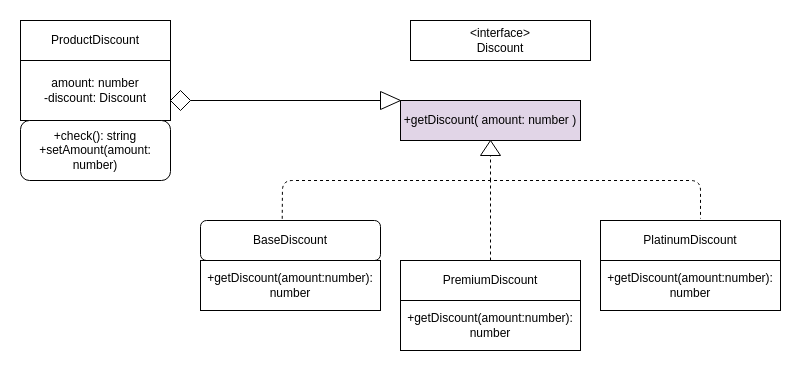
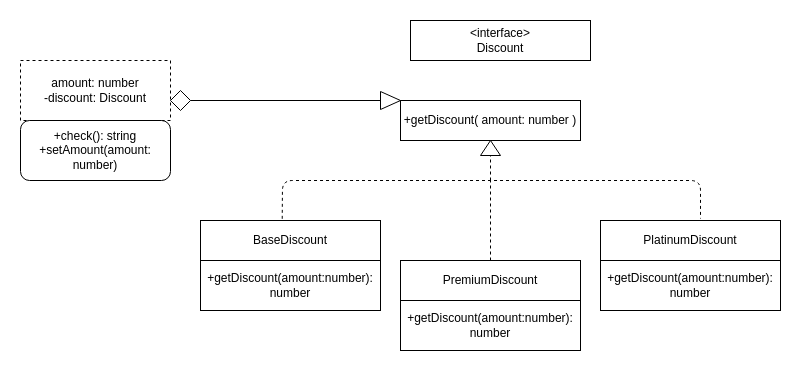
(96, 41) -> none
(96, 91) -> (96, 91)
(491, 121) -> (491, 121)
(291, 241) -> (291, 241)
